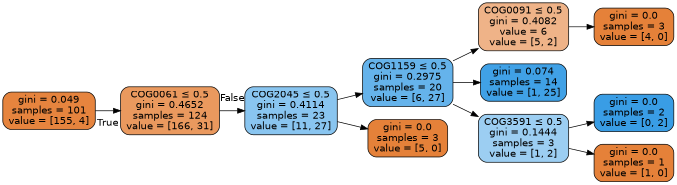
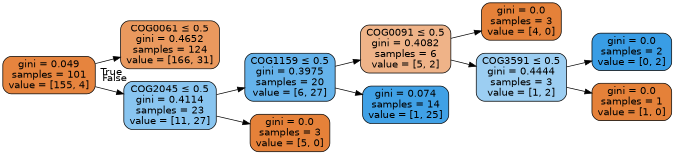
(524, 32) -> (406, 54)
(408, 77) -> (290, 72)
(462, 109) -> (460, 62)
(229, 111) -> (106, 89)
(524, 133) -> (521, 72)
